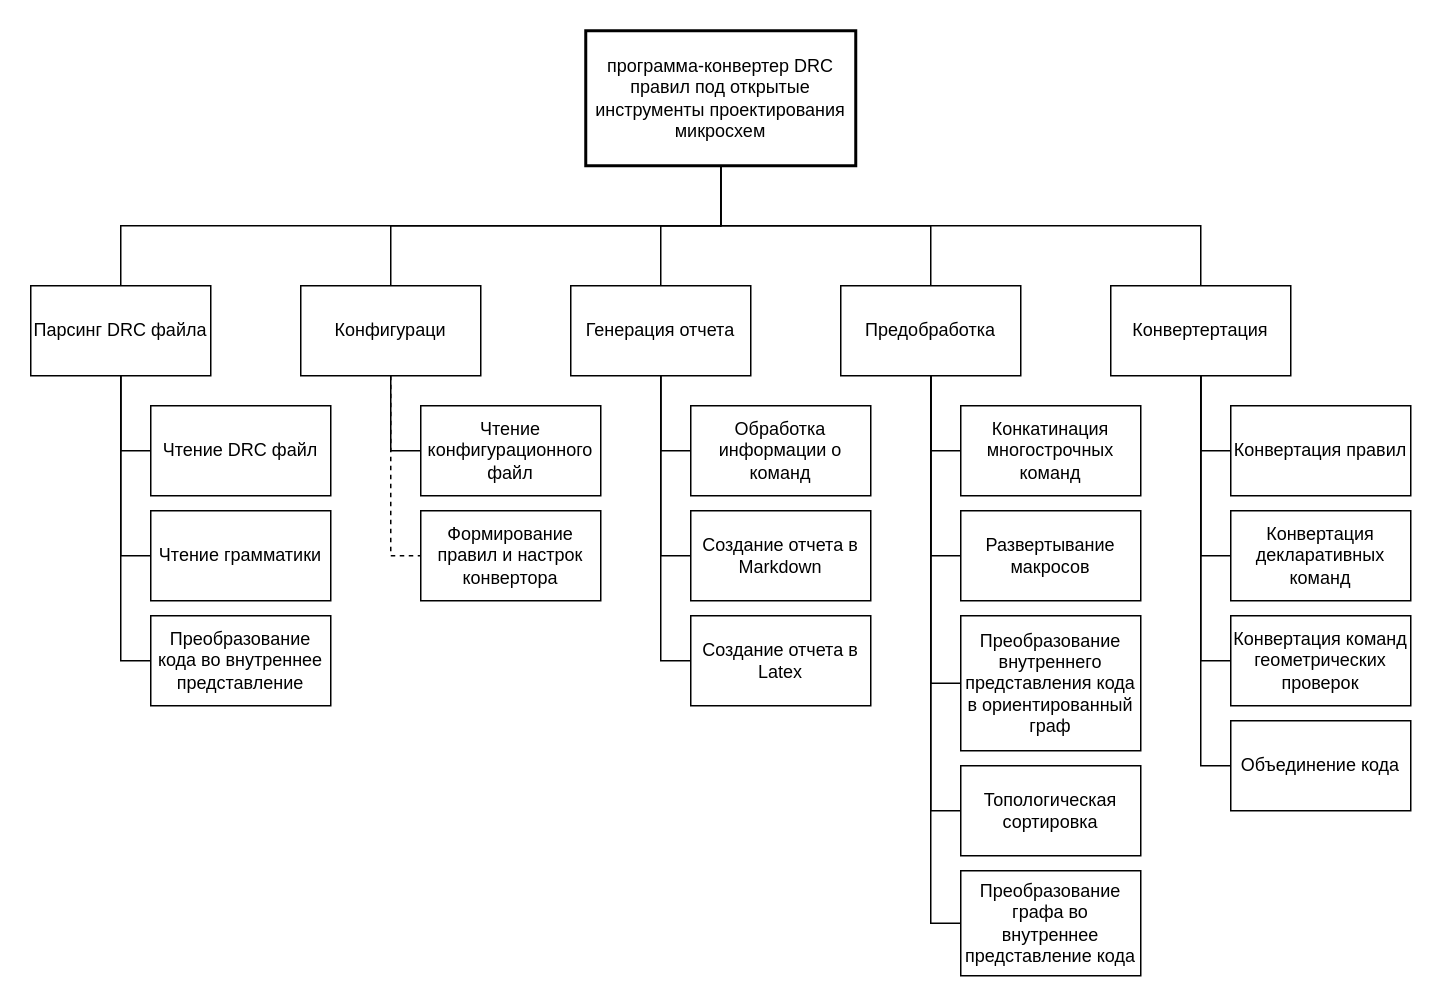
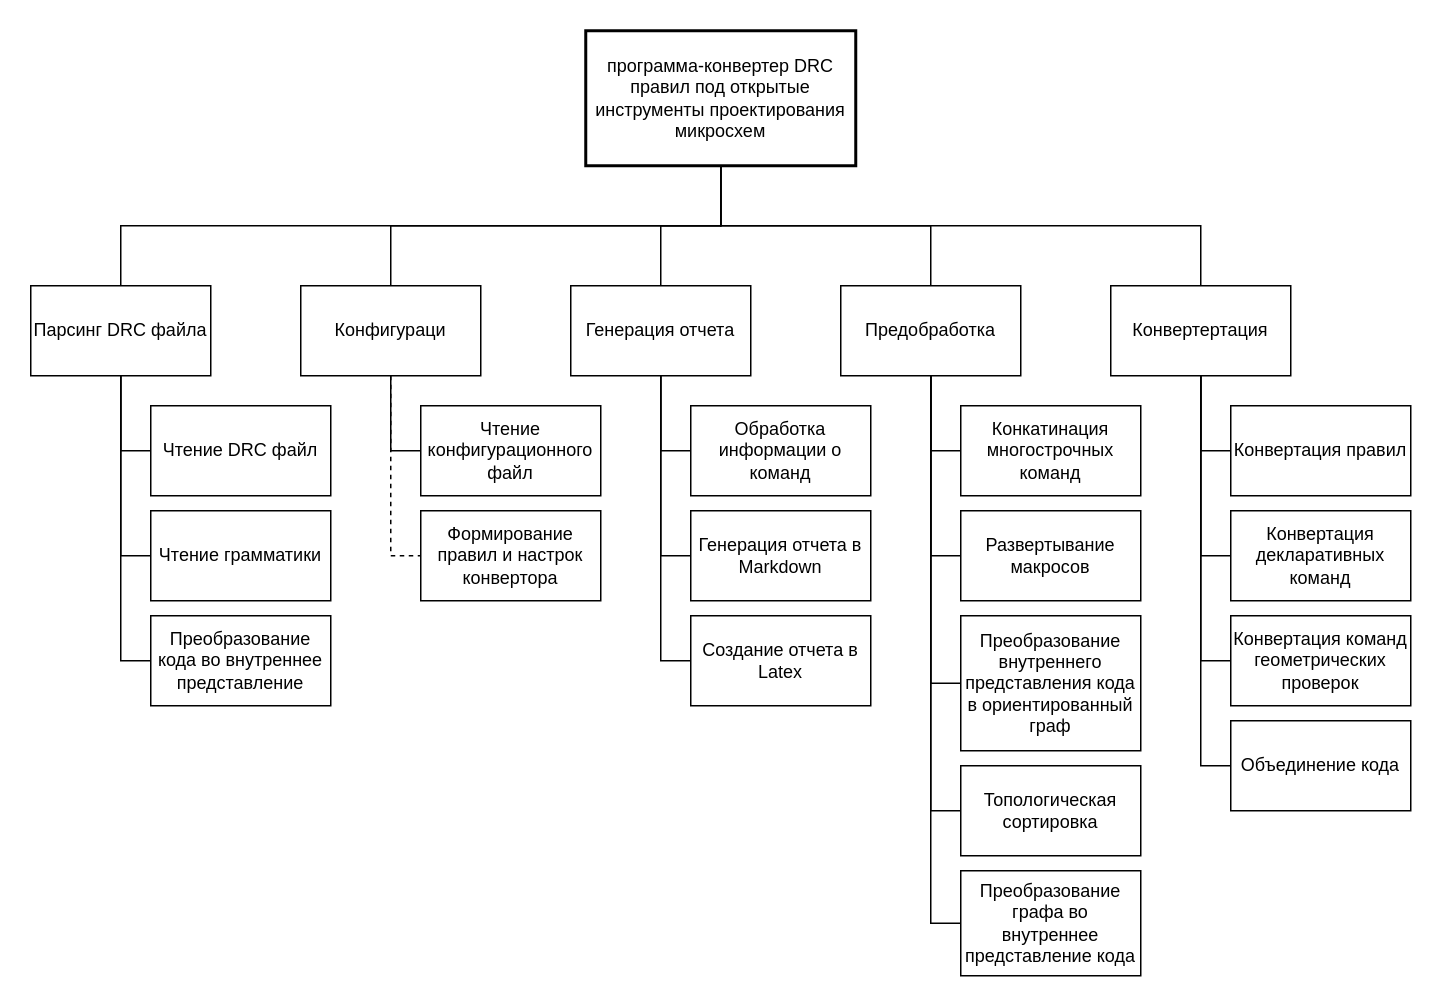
(781, 556) -> (781, 556)
